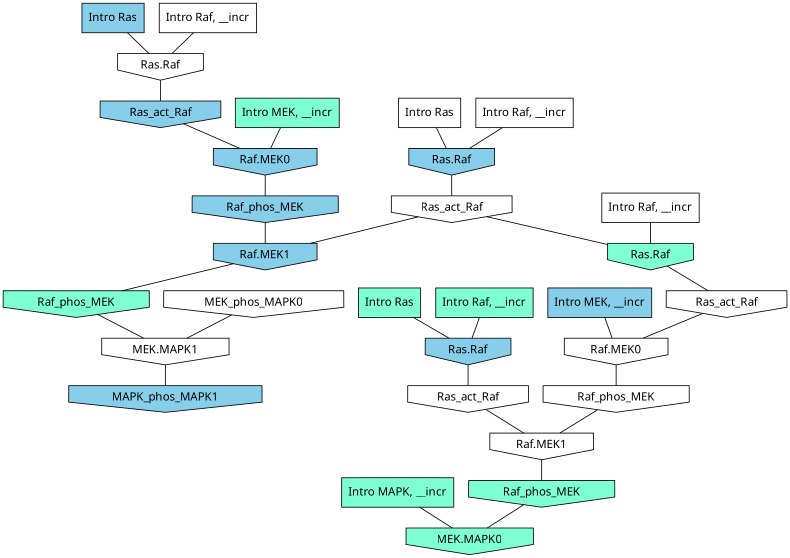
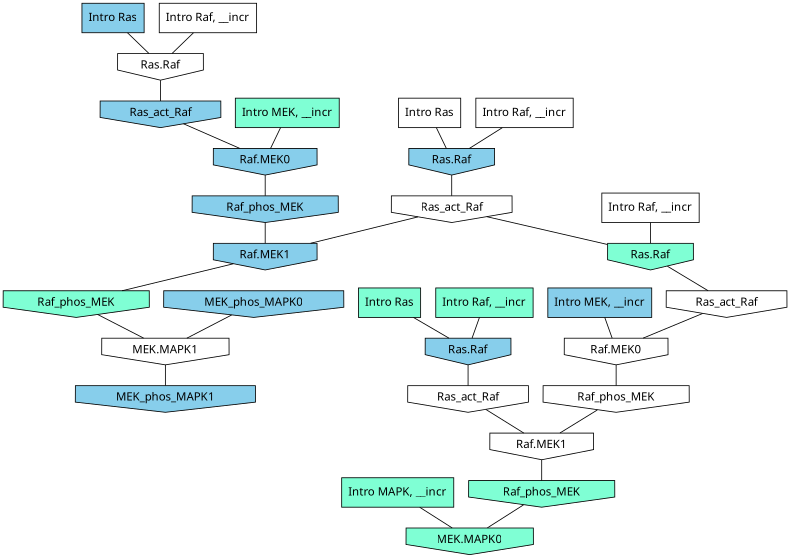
(254, 303) -> (254, 303)
(165, 398) -> (165, 398)
